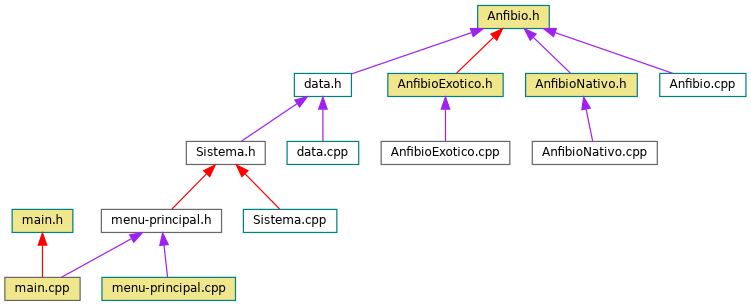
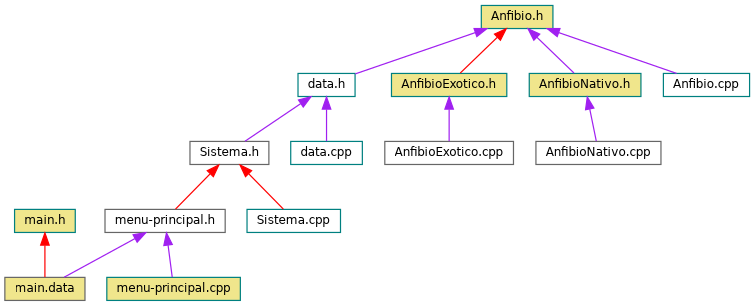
(42, 289) -> (45, 289)
